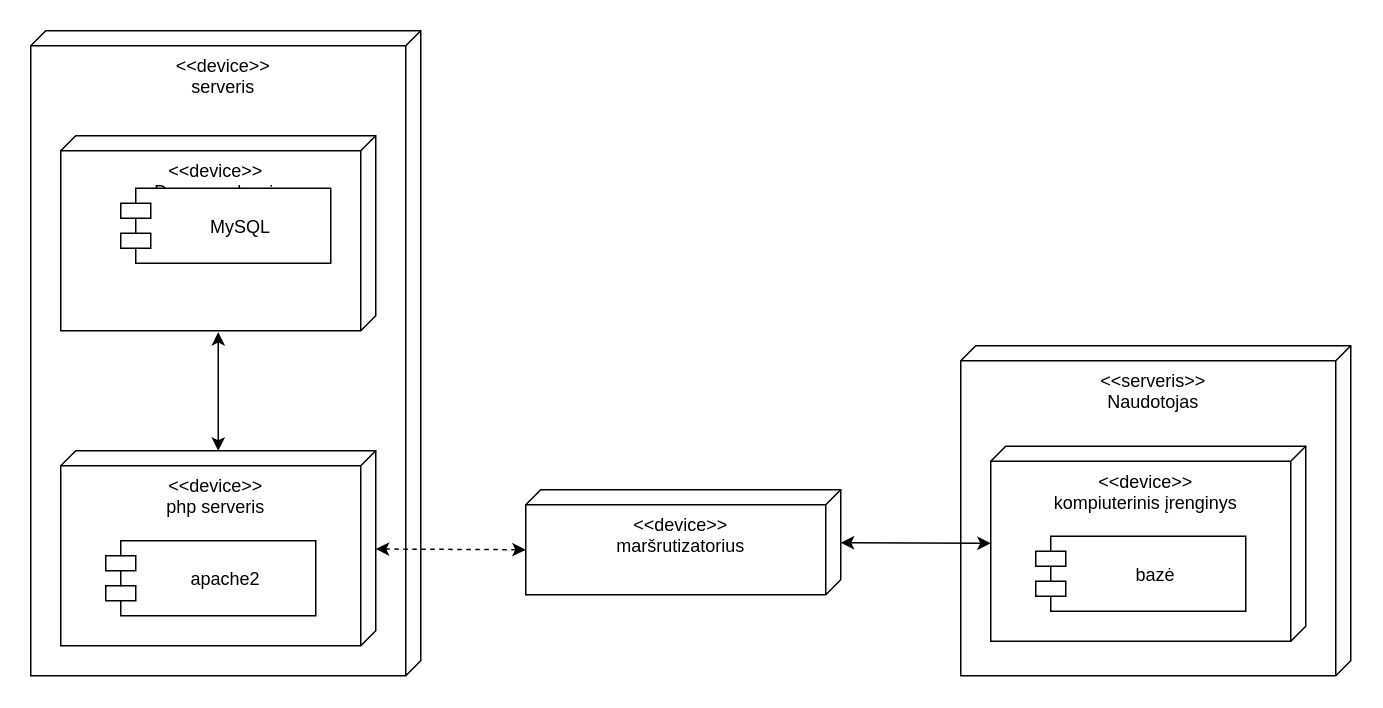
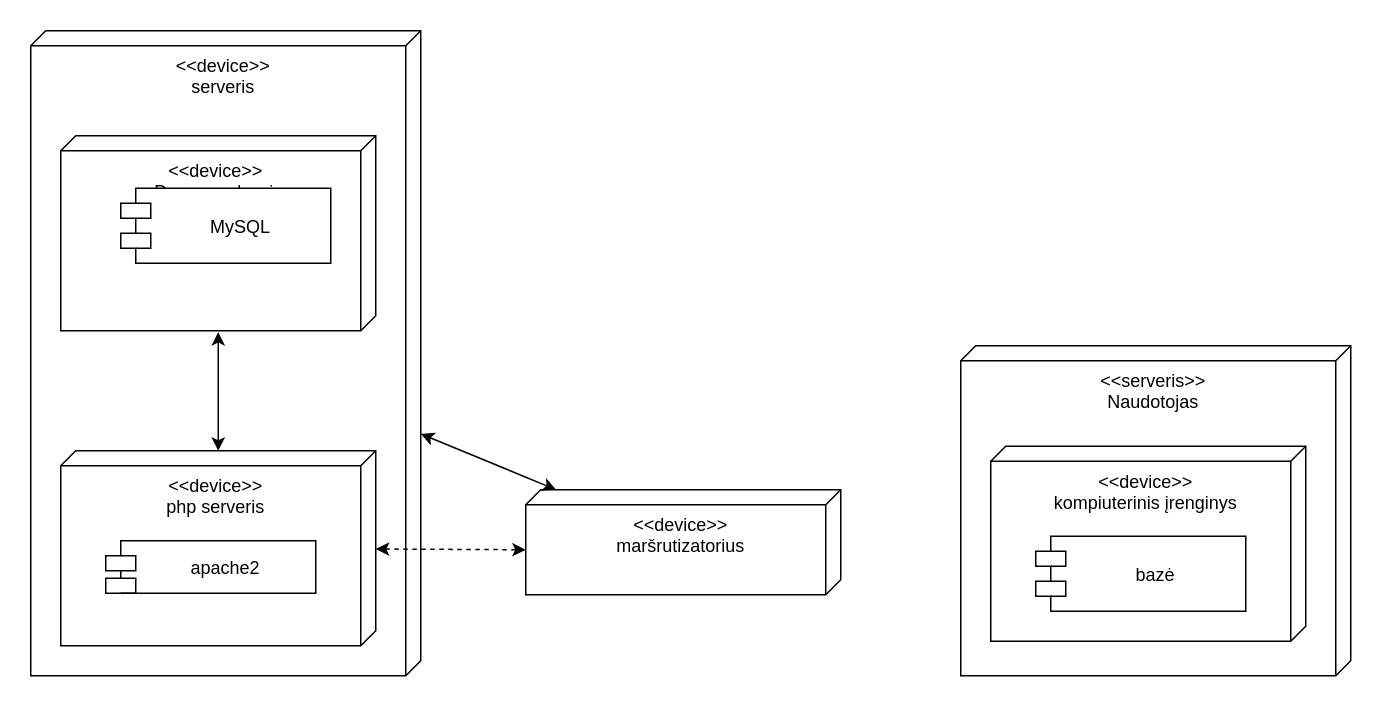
(916, 543) -> (489, 462)
(211, 578) -> (211, 567)
